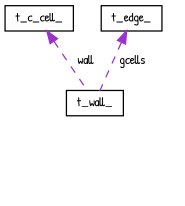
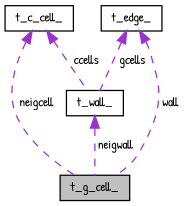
(85, 61) -> (85, 61)
none -> (95, 188)
